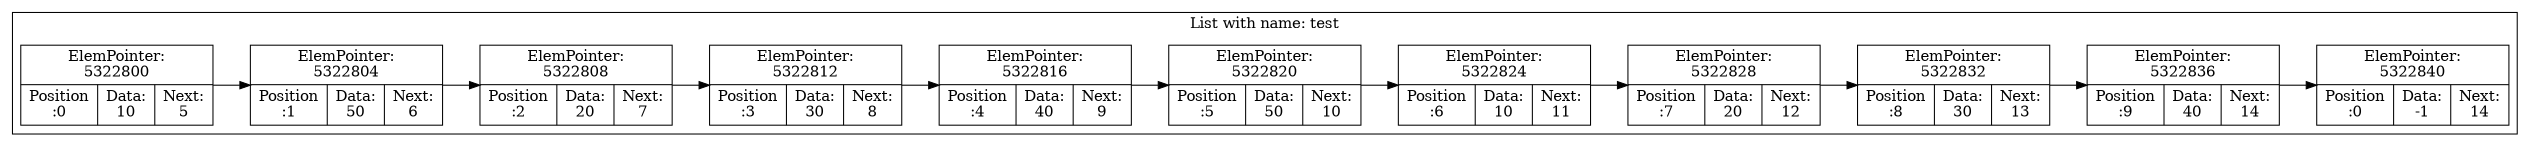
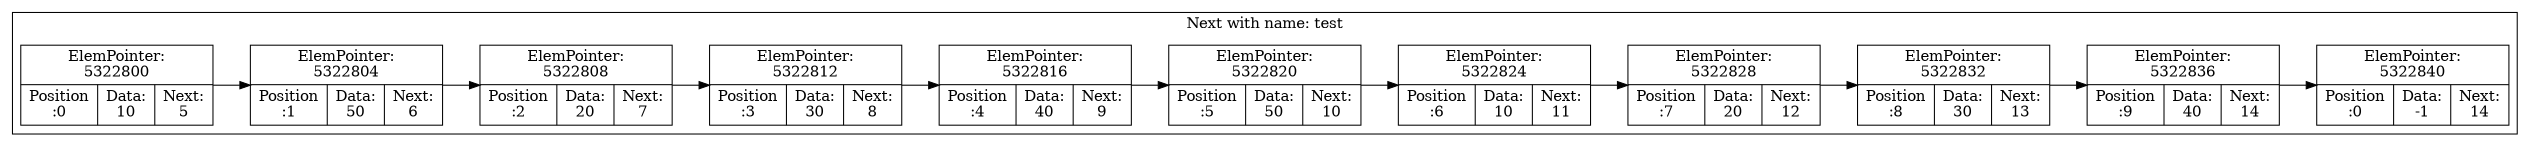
(1265, 24) -> (1265, 24)
